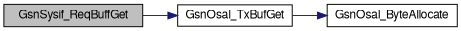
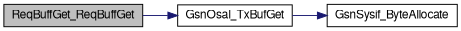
(73, 16) -> (73, 16)
(392, 16) -> (392, 16)
